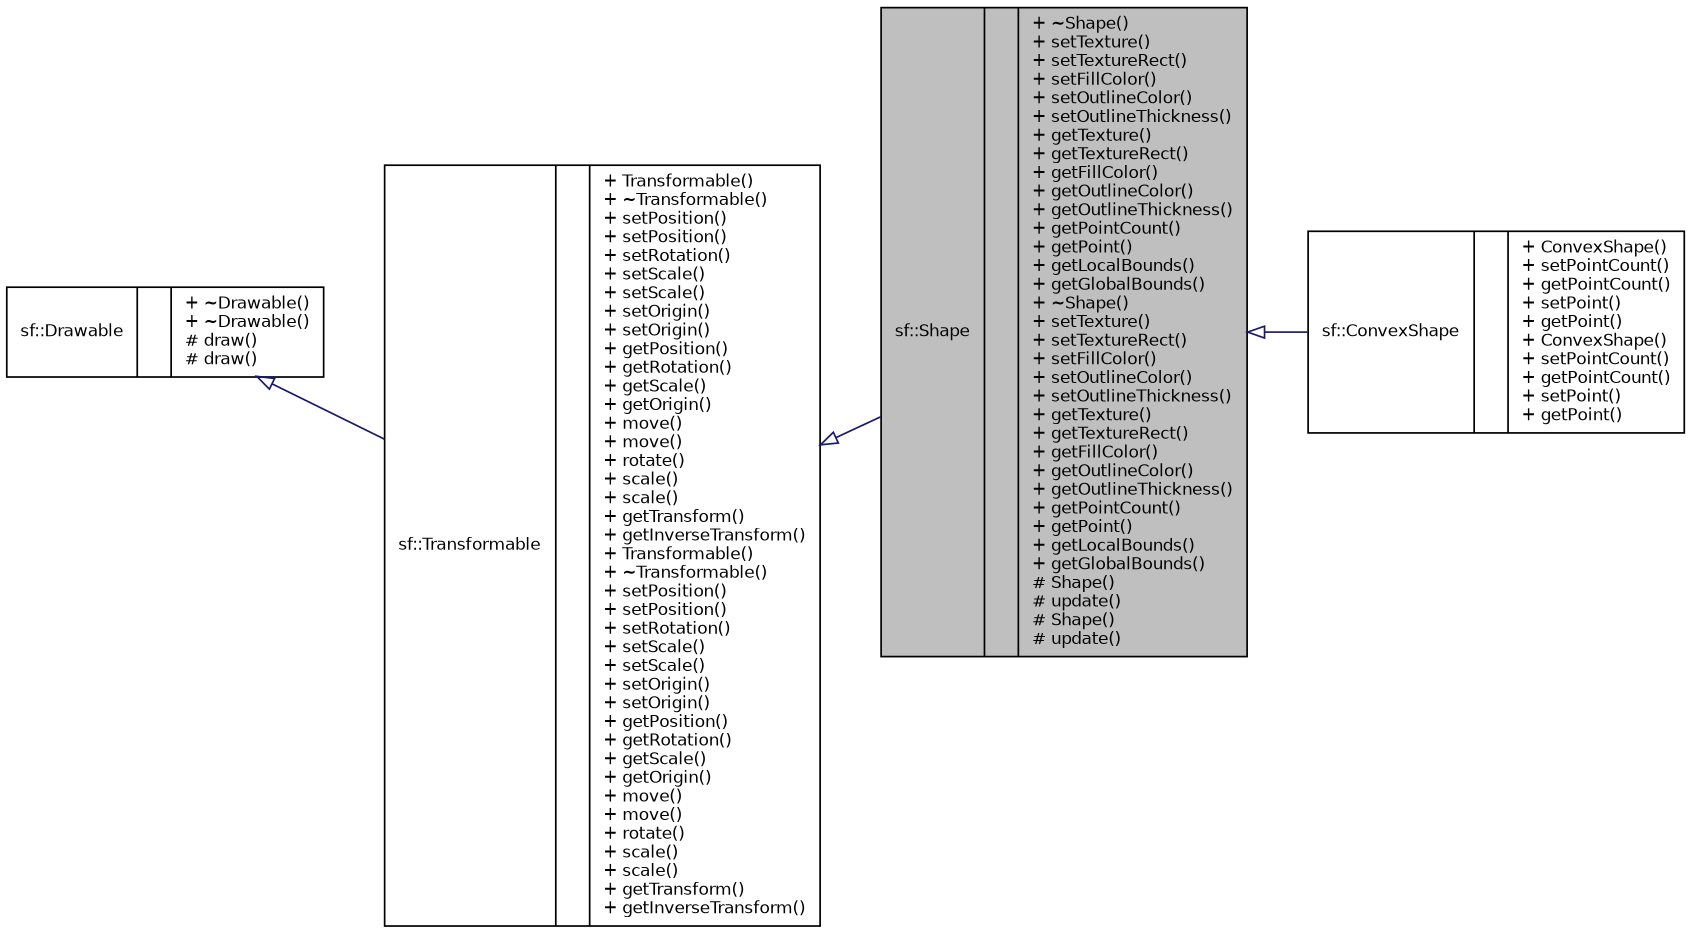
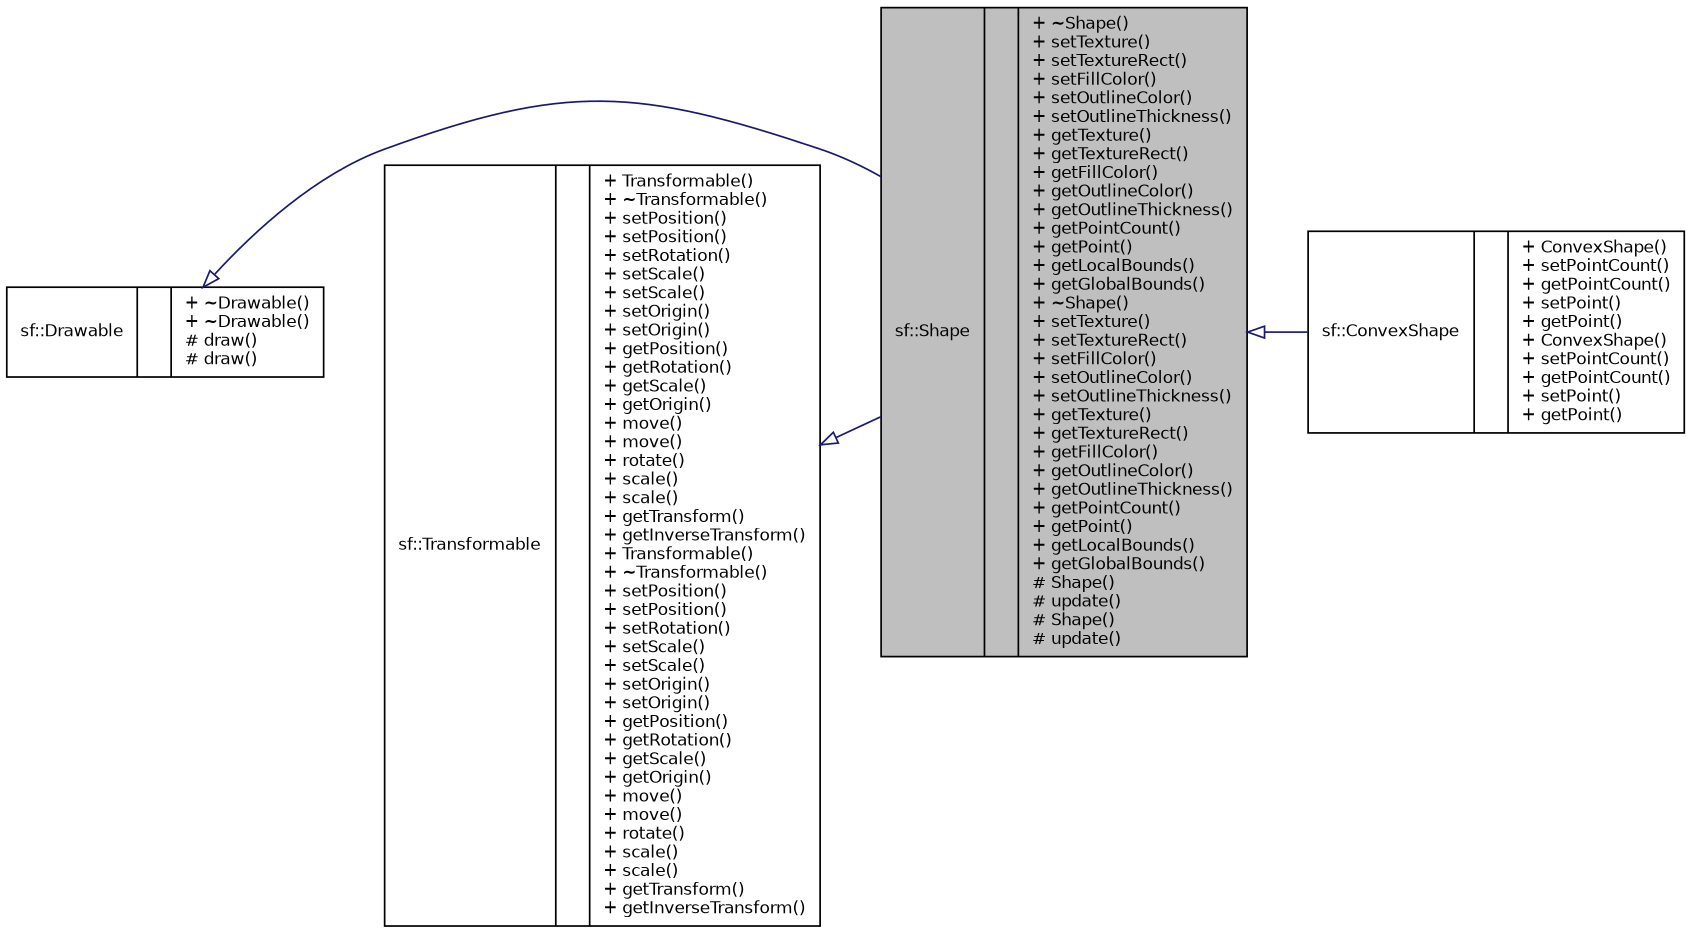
(328, 411) -> (530, 108)
